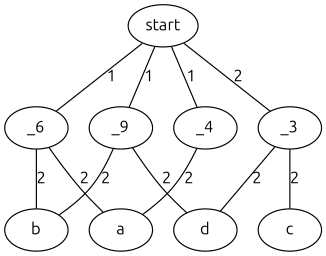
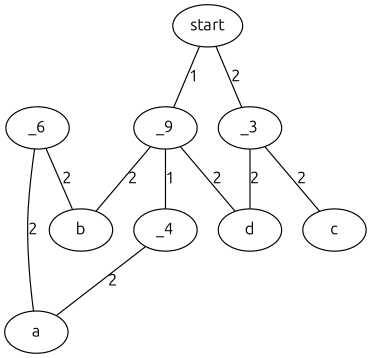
(99, 77) -> none
(184, 77) -> (165, 179)
